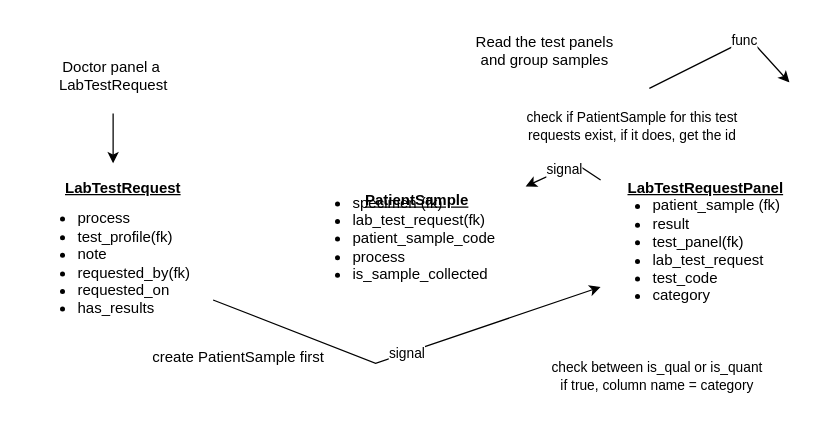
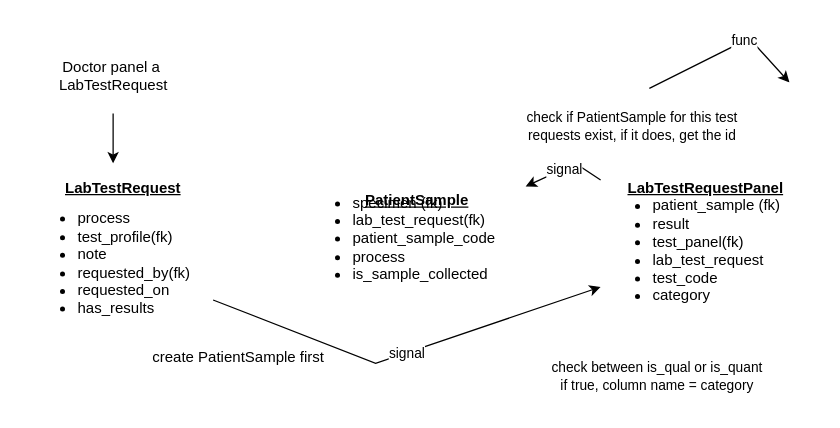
(544, 51) -> none
